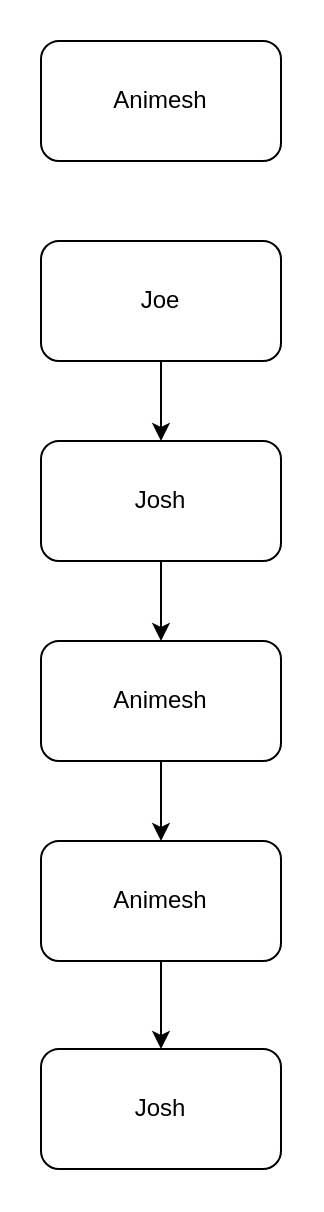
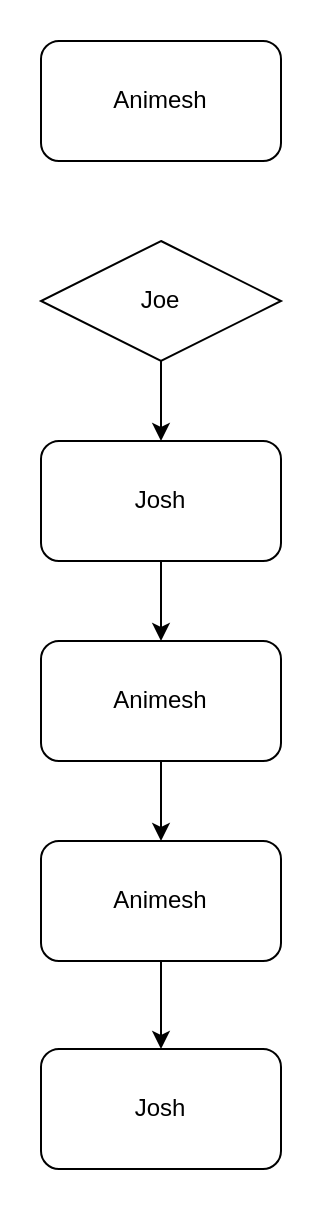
(161, 301) -> (161, 301)
